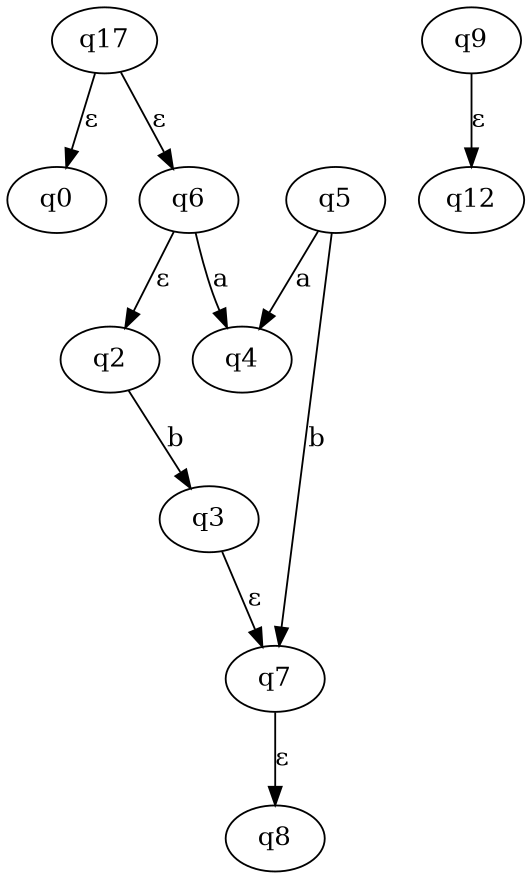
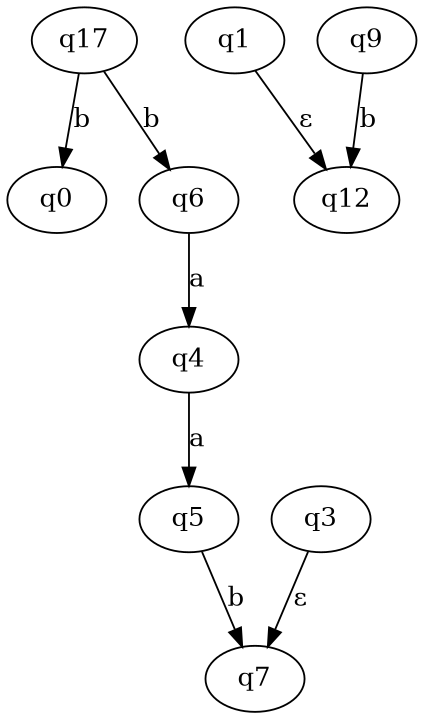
none -> (235, 40)
(92, 120) -> (83, 120)
(160, 120) -> (152, 120)
(479, 120) -> (369, 120)
(294, 272) -> (189, 430)
(110, 360) -> none
(275, 838) -> none
